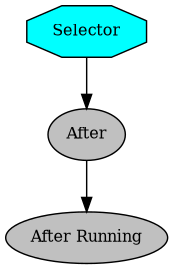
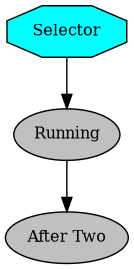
(87, 135) -> (67, 135)
(87, 238) -> (67, 238)
